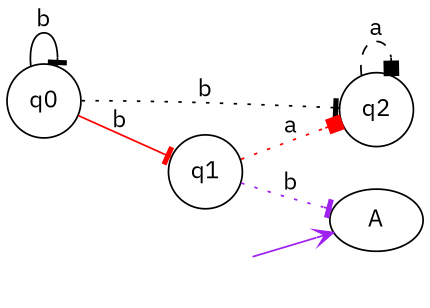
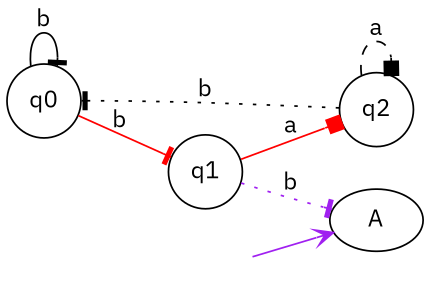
(206, 103) -> (215, 103)
(283, 144) -> (283, 144)
